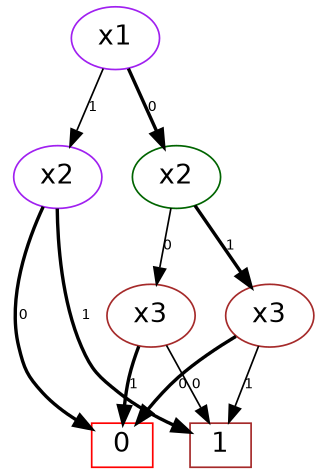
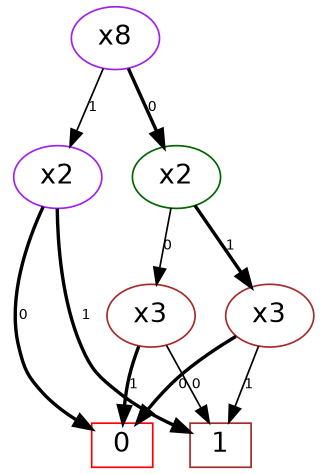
(115, 38) -> (115, 38)
